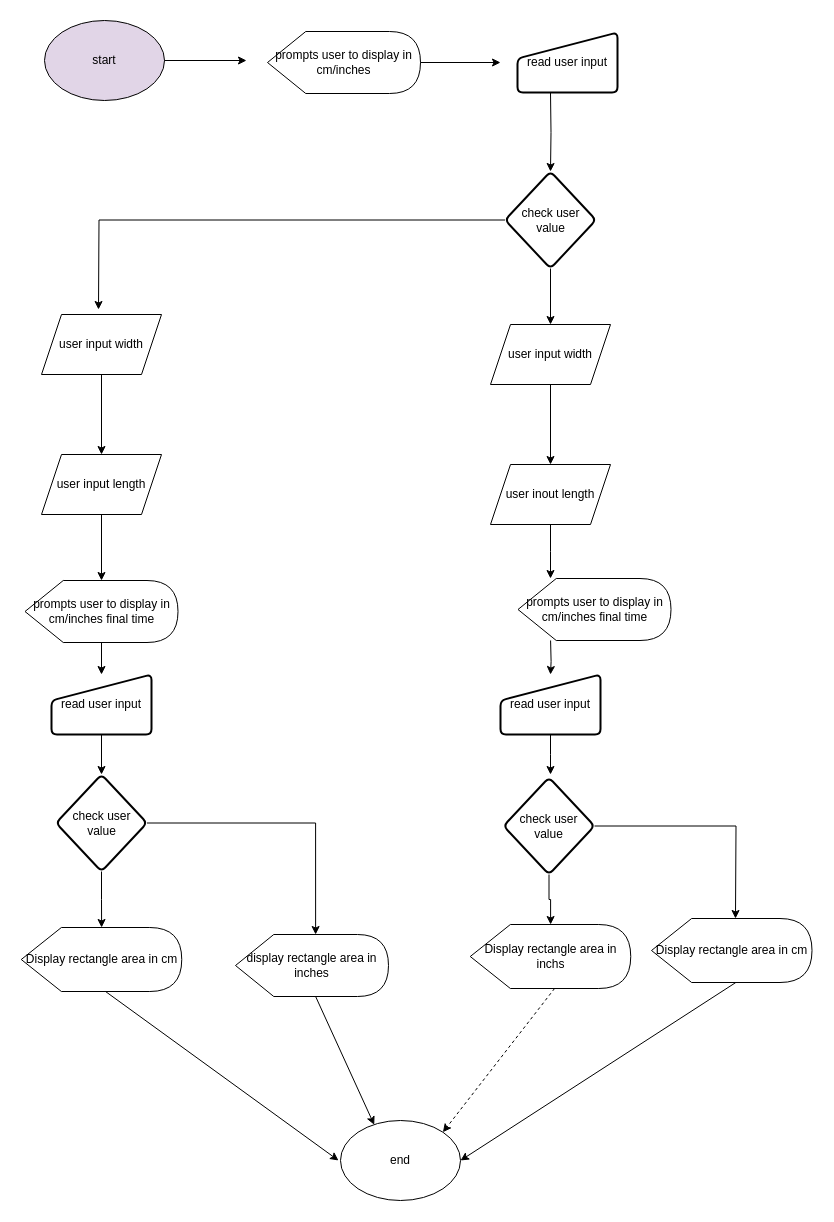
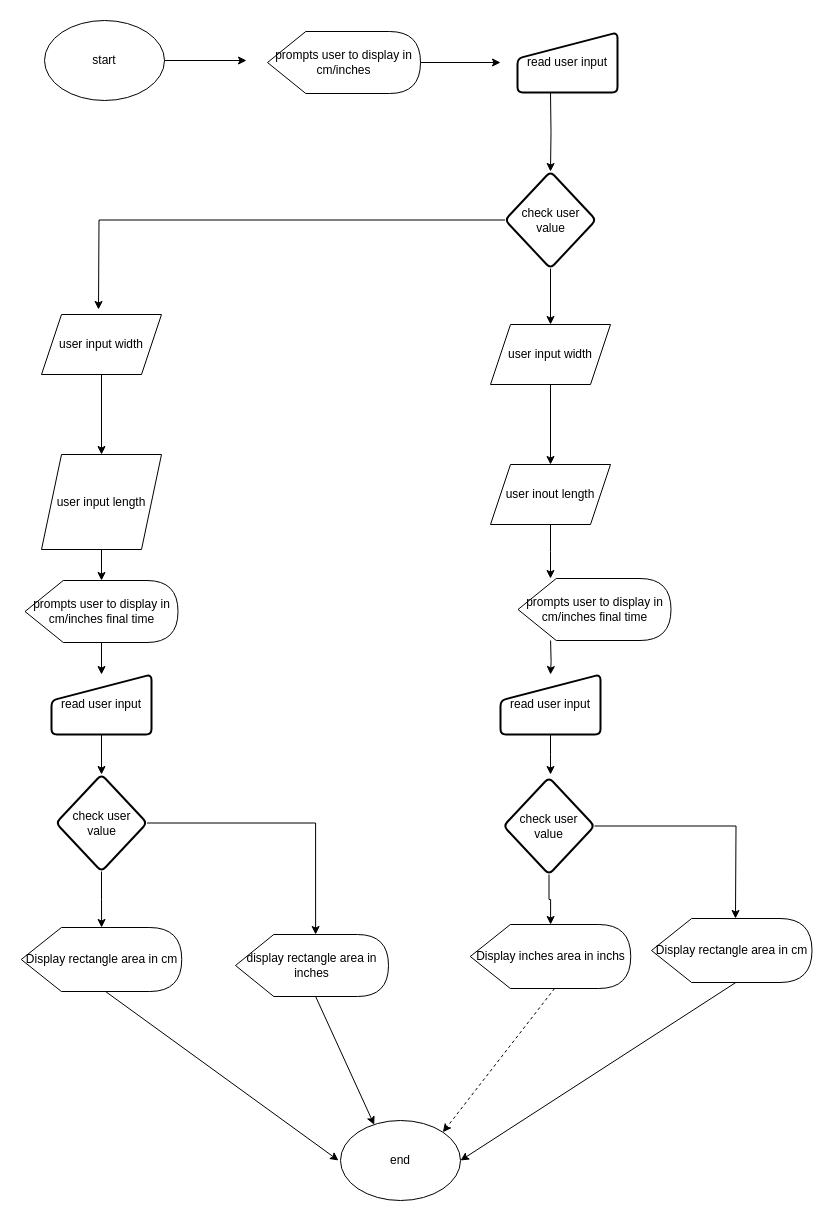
(105, 61) -> (105, 61)
(102, 485) -> (102, 502)
(551, 957) -> (551, 957)
